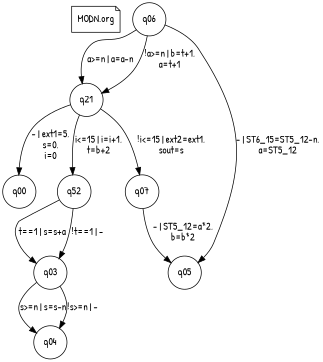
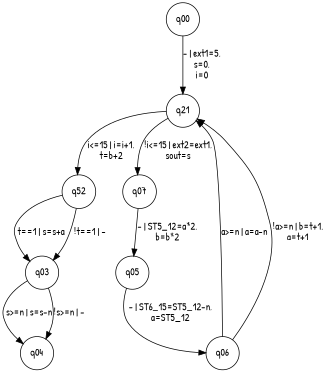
(96, 19) -> none
(34, 127) -> (183, 61)
(234, 131) -> (144, 337)
